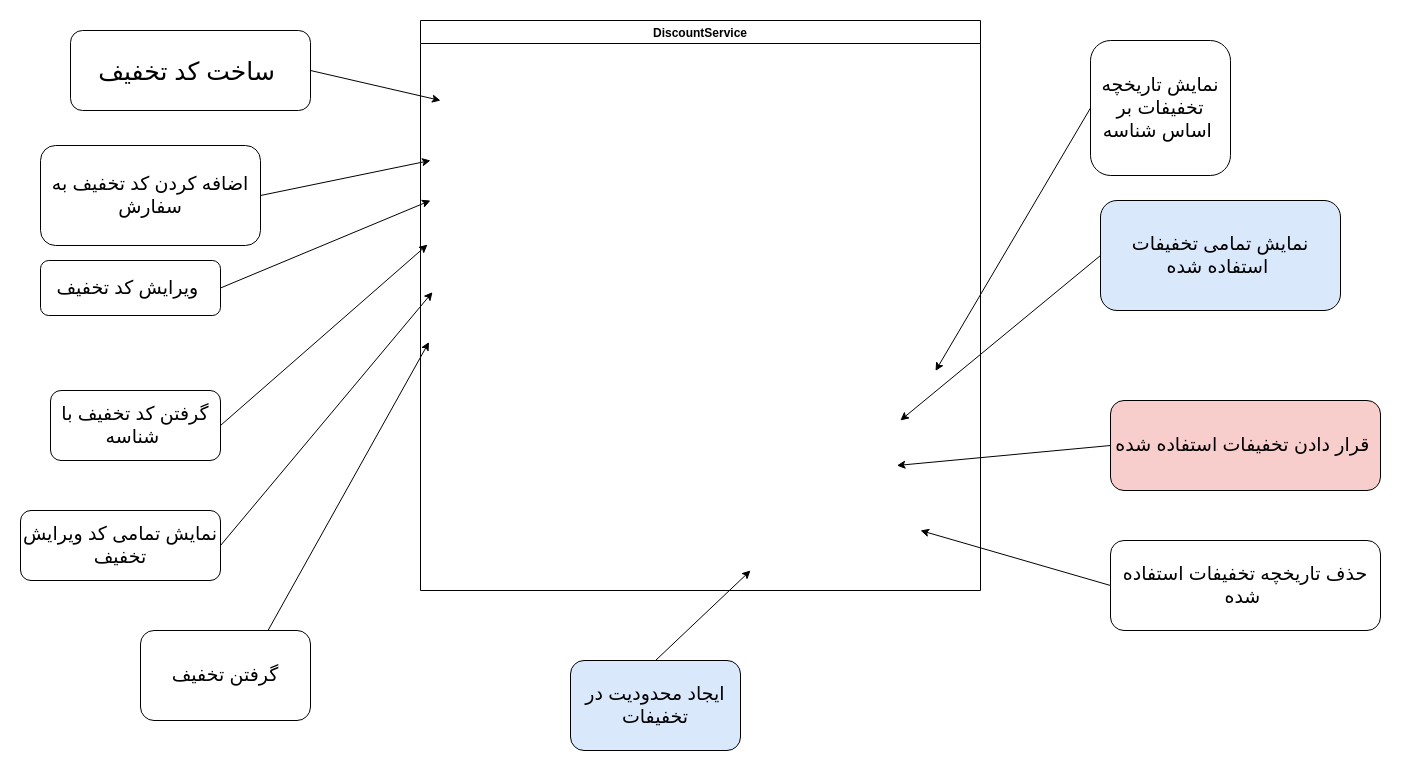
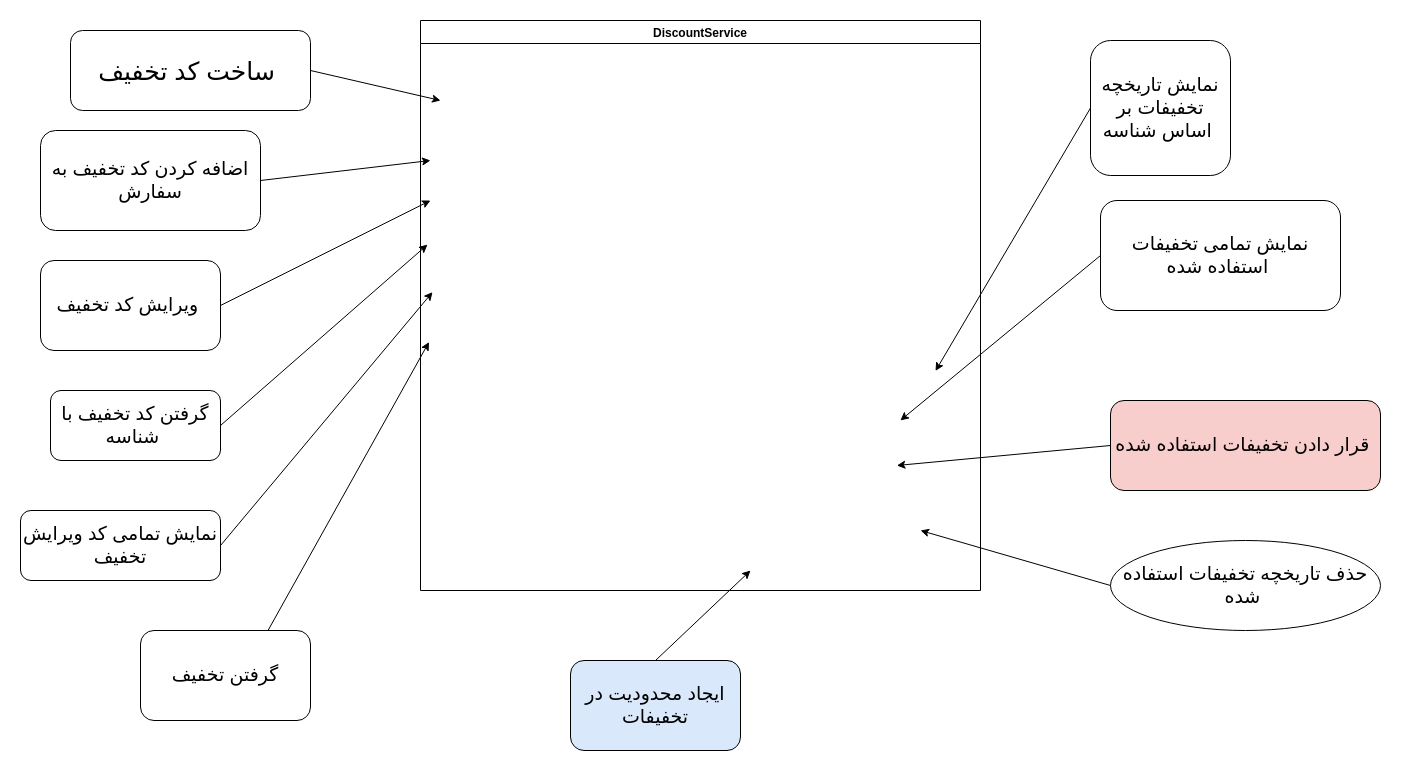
(151, 196) -> (151, 181)
(1221, 256) -> (1221, 256)
(131, 288) -> (131, 306)
(1246, 586) -> (1246, 586)
